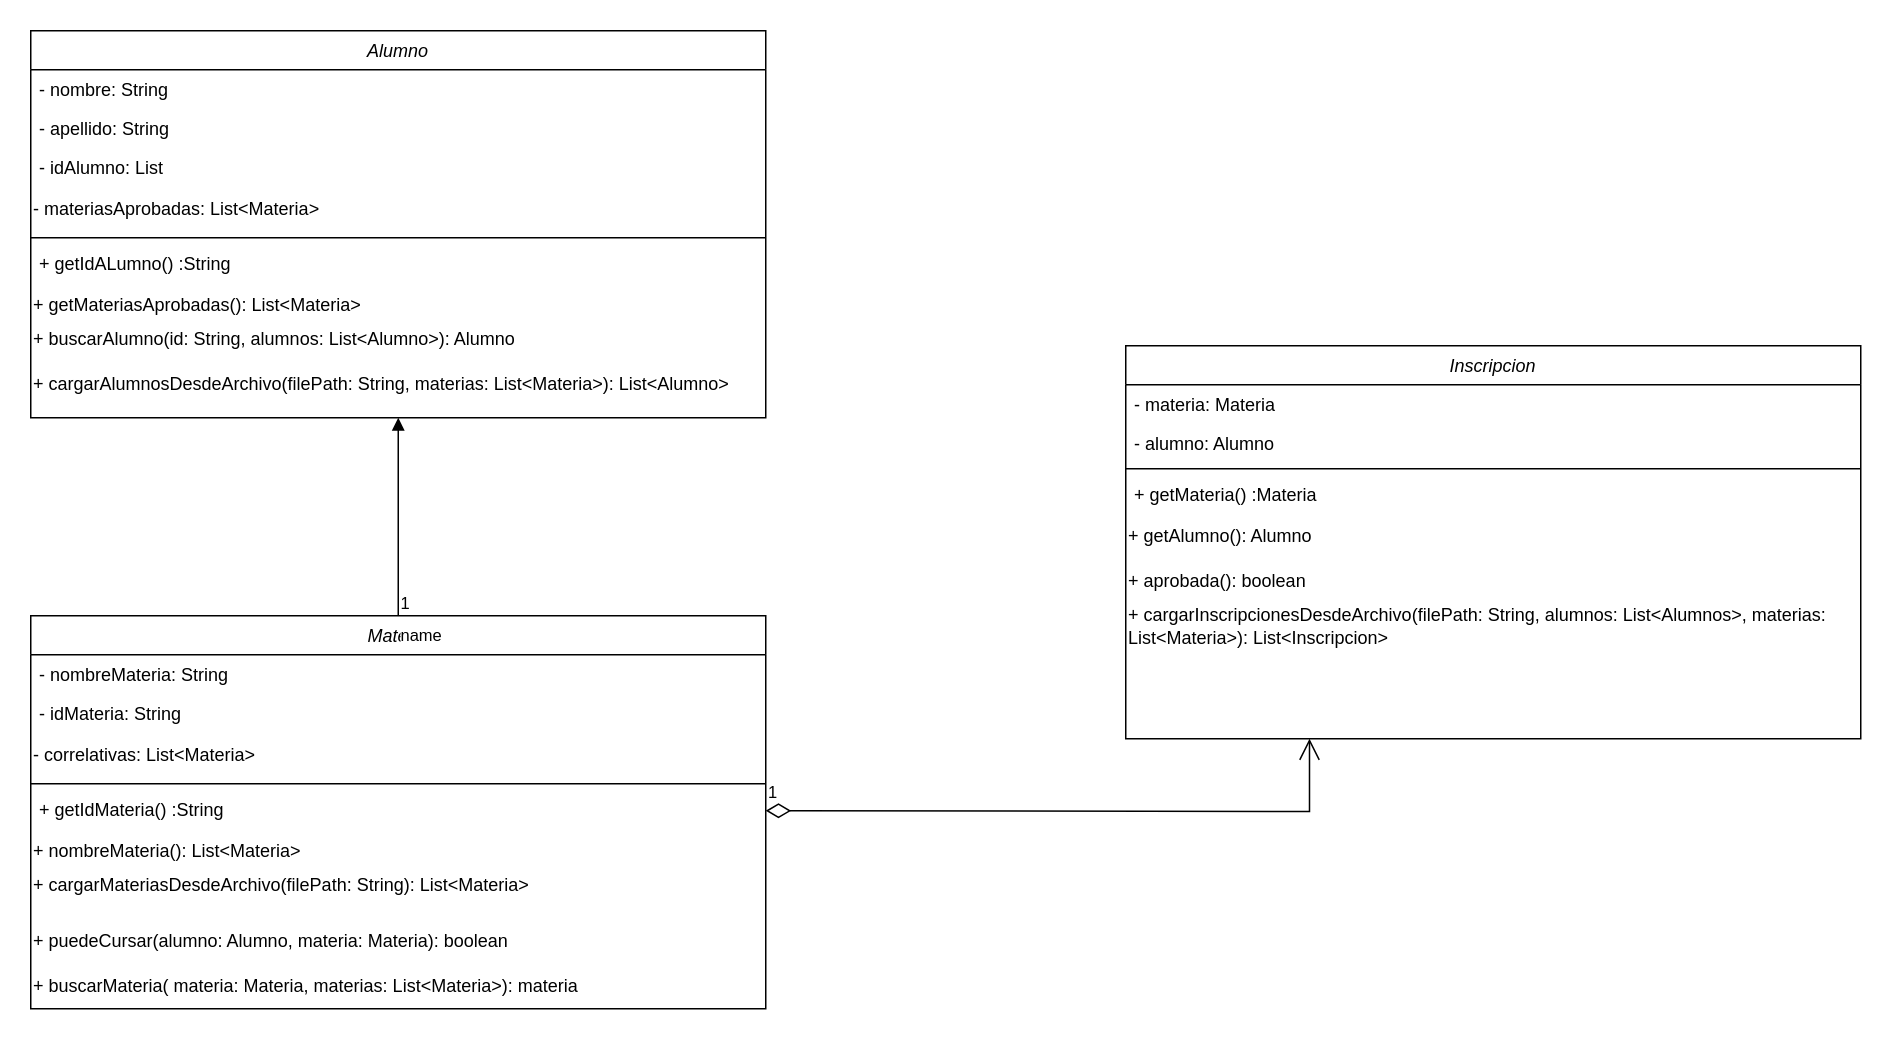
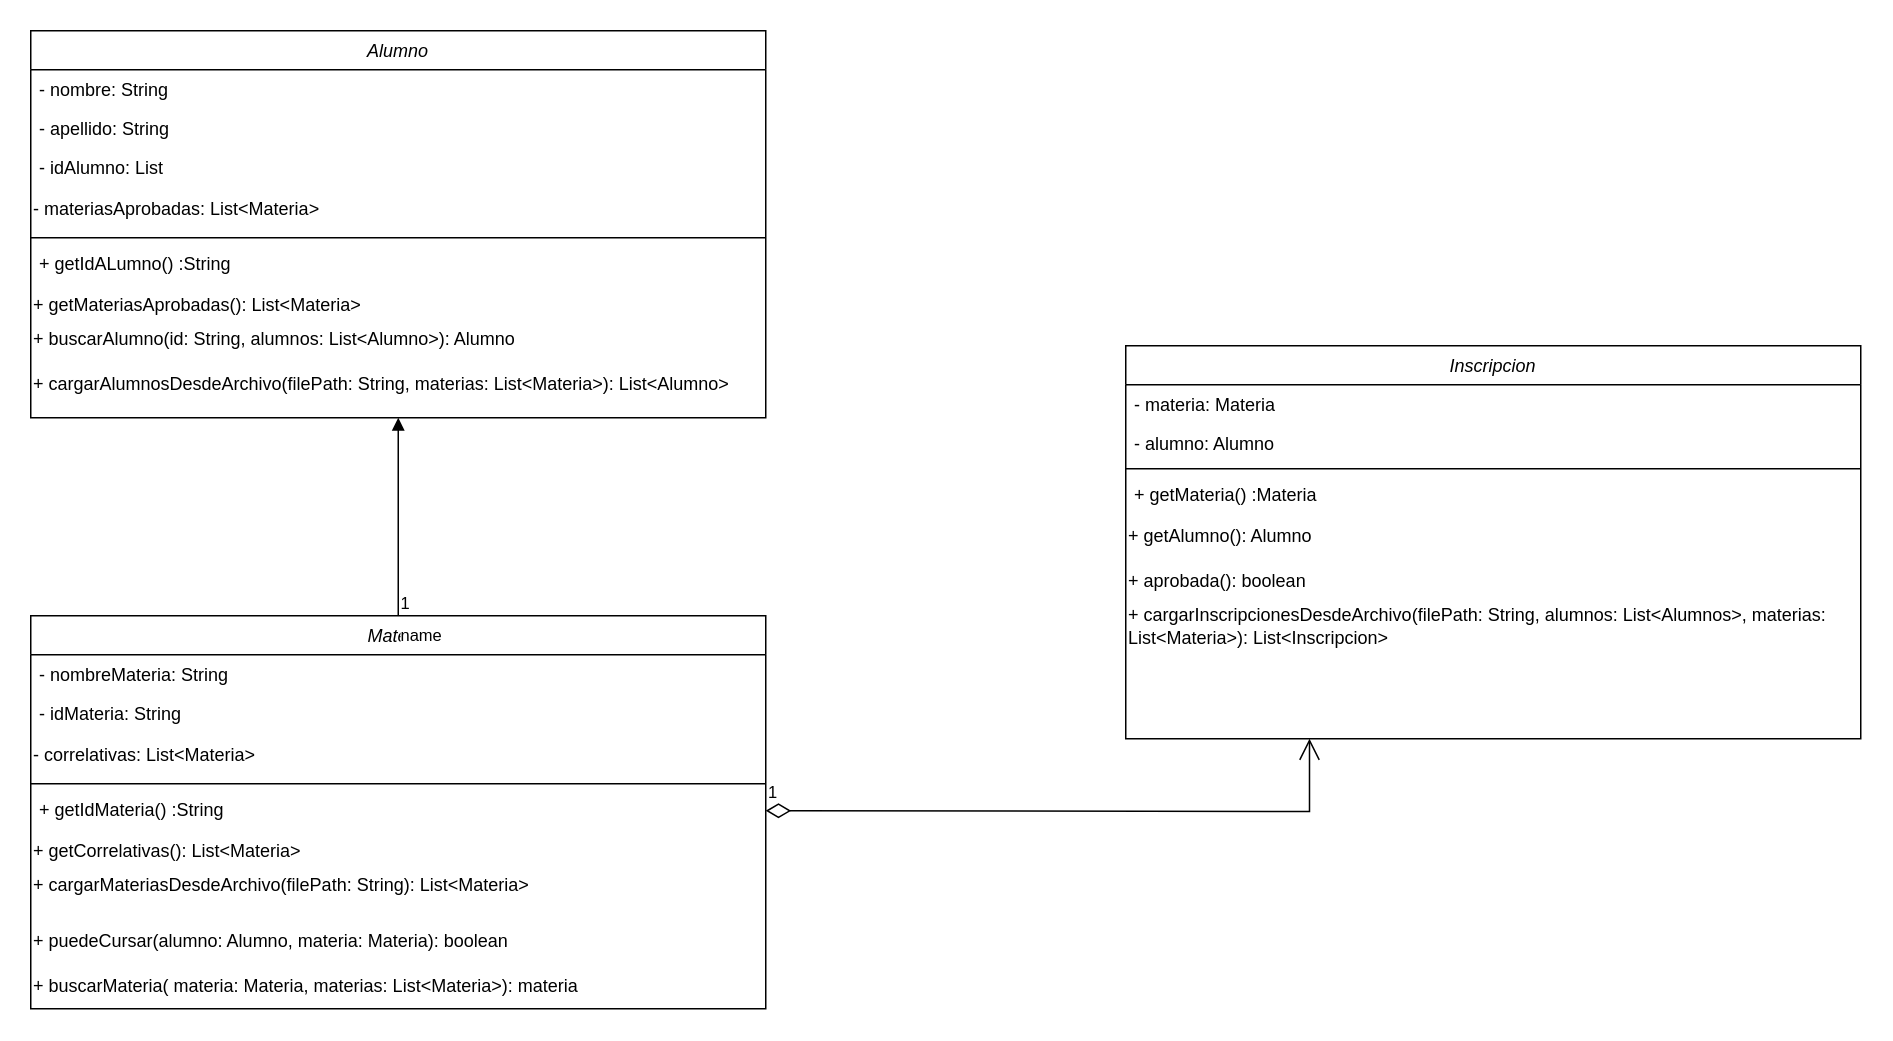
(181, 851) -> (189, 851)
